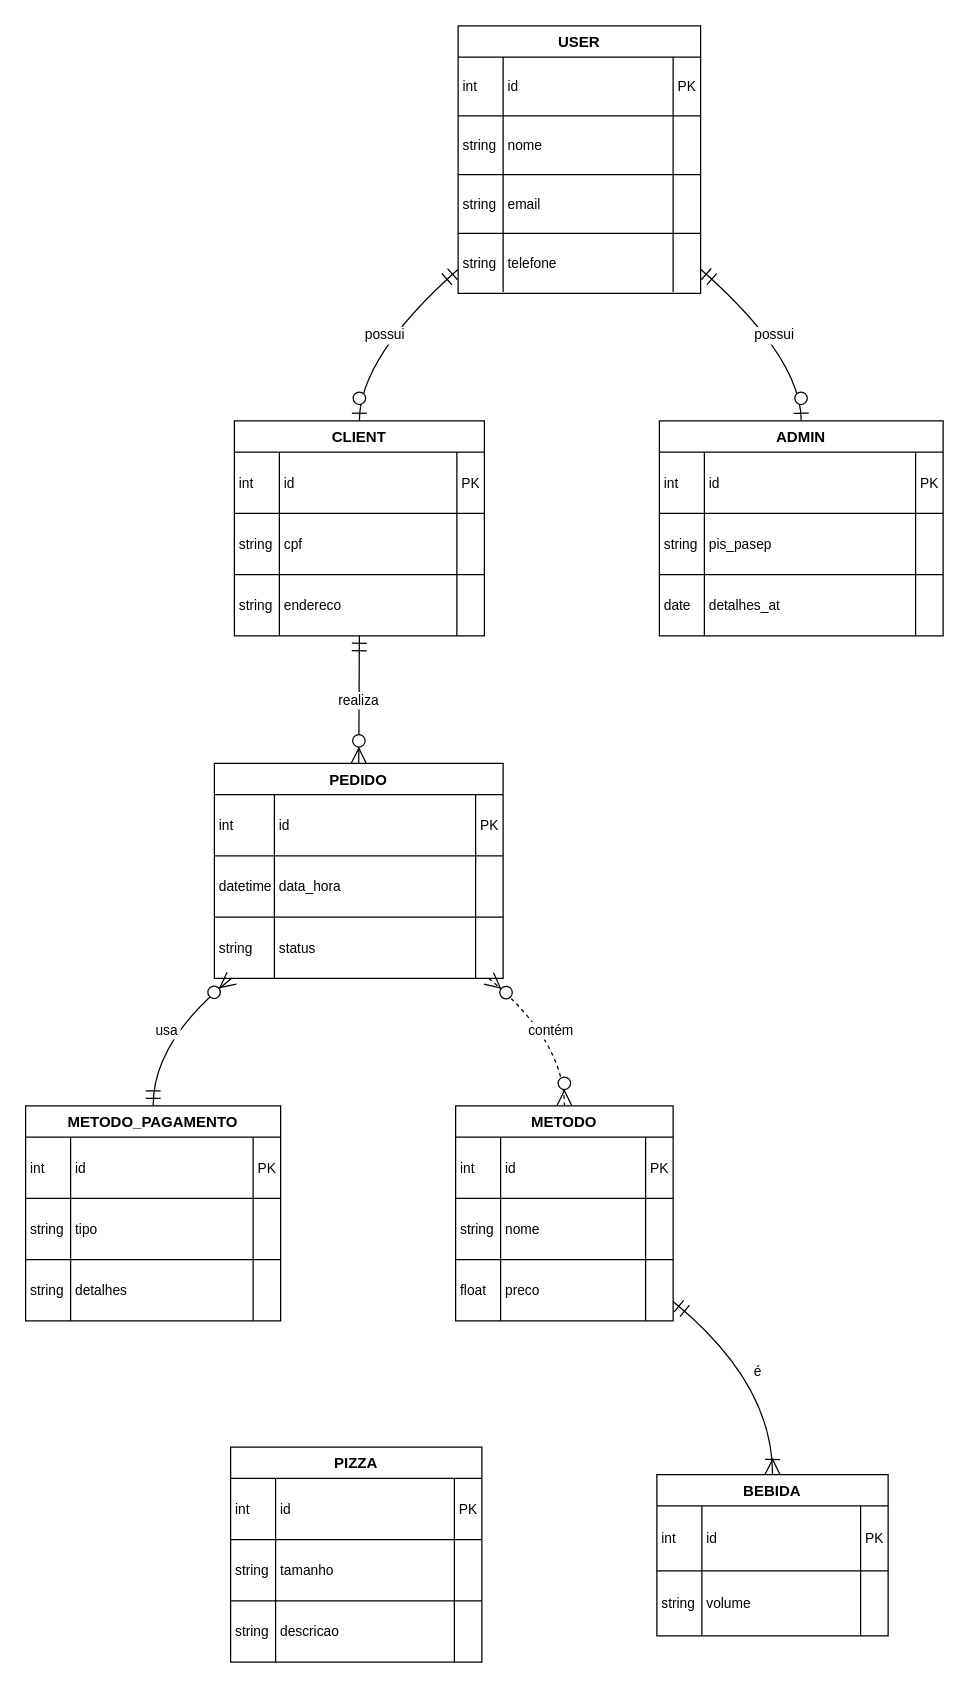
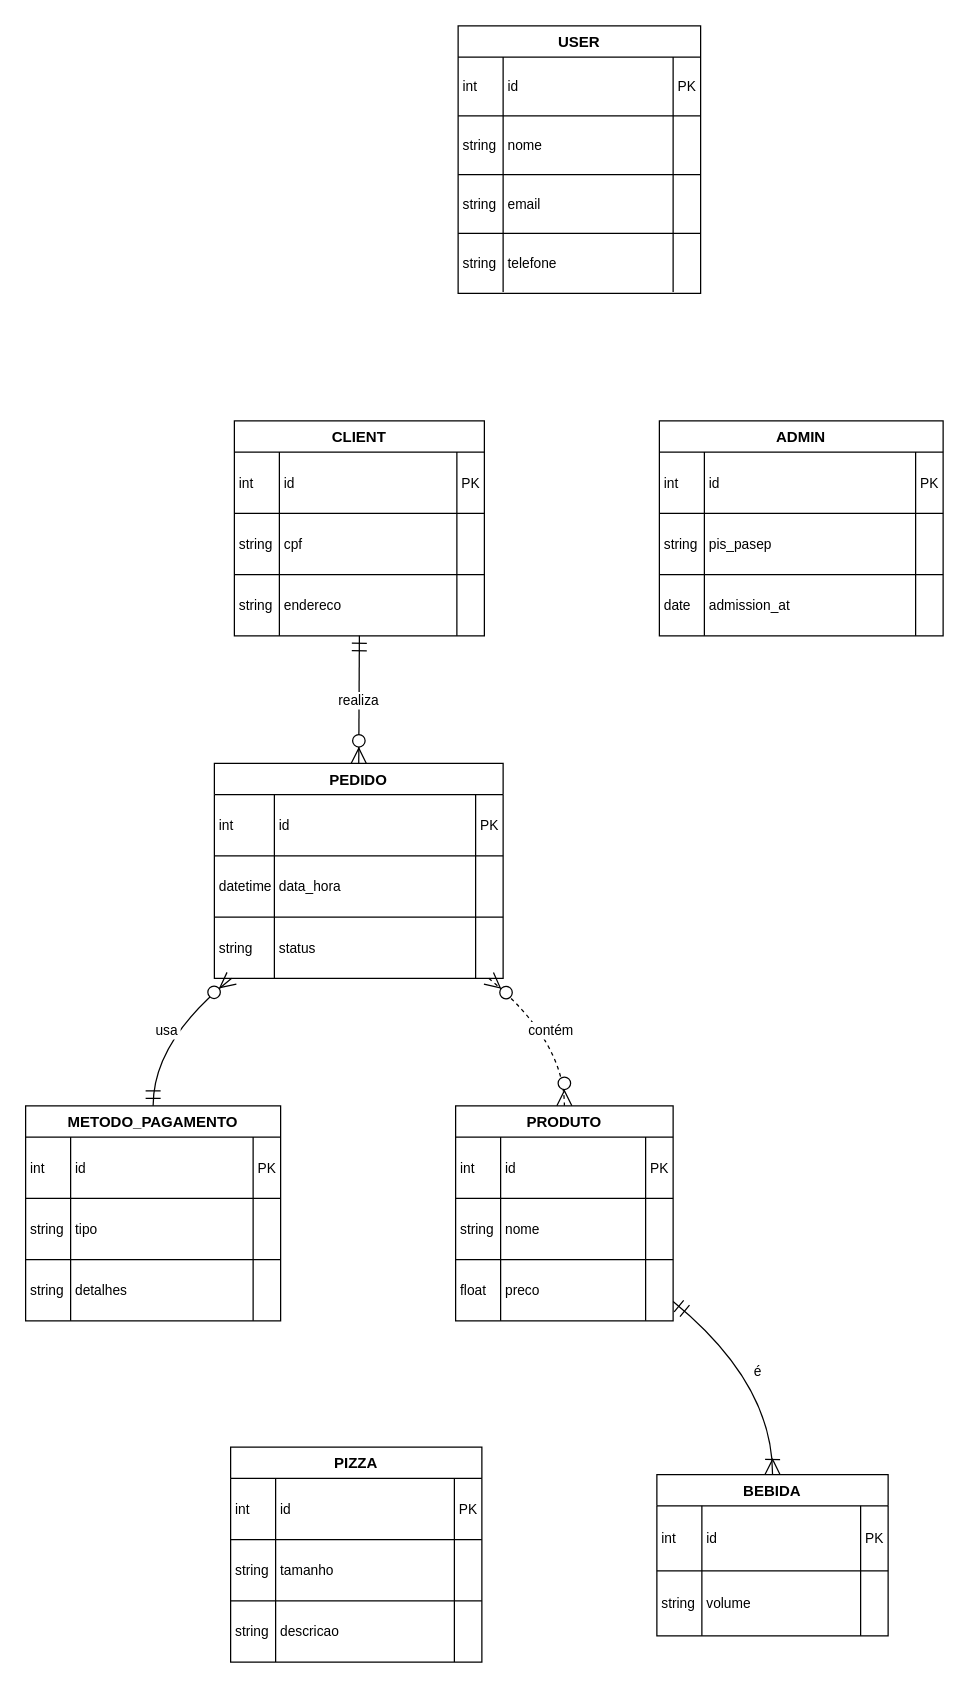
(394, 337) -> none
(766, 337) -> none
(749, 605) -> (751, 605)
(564, 1122) -> (564, 1122)
